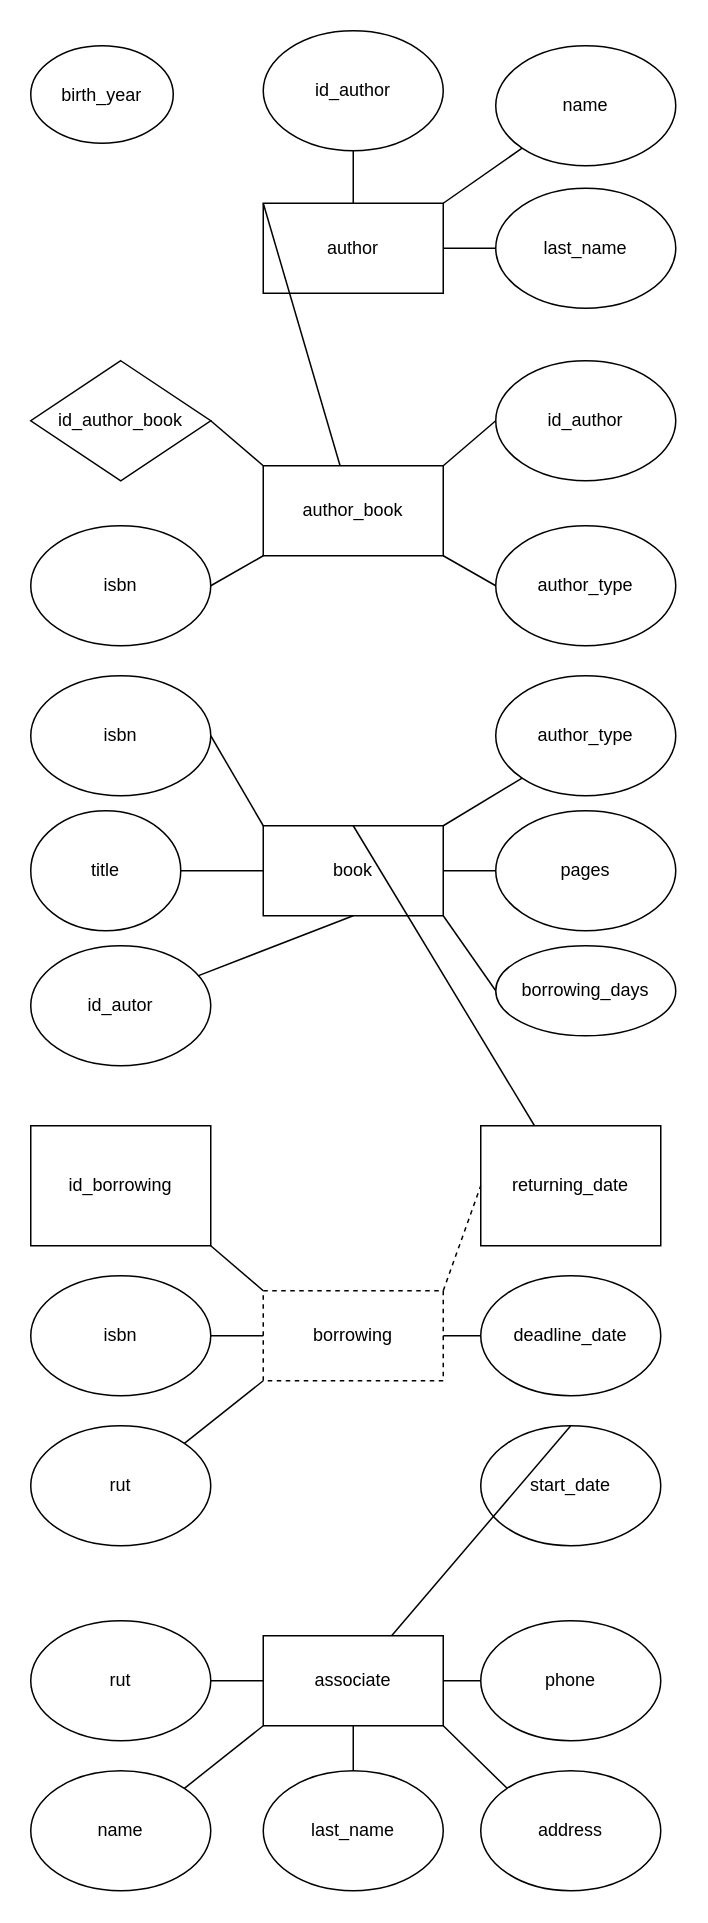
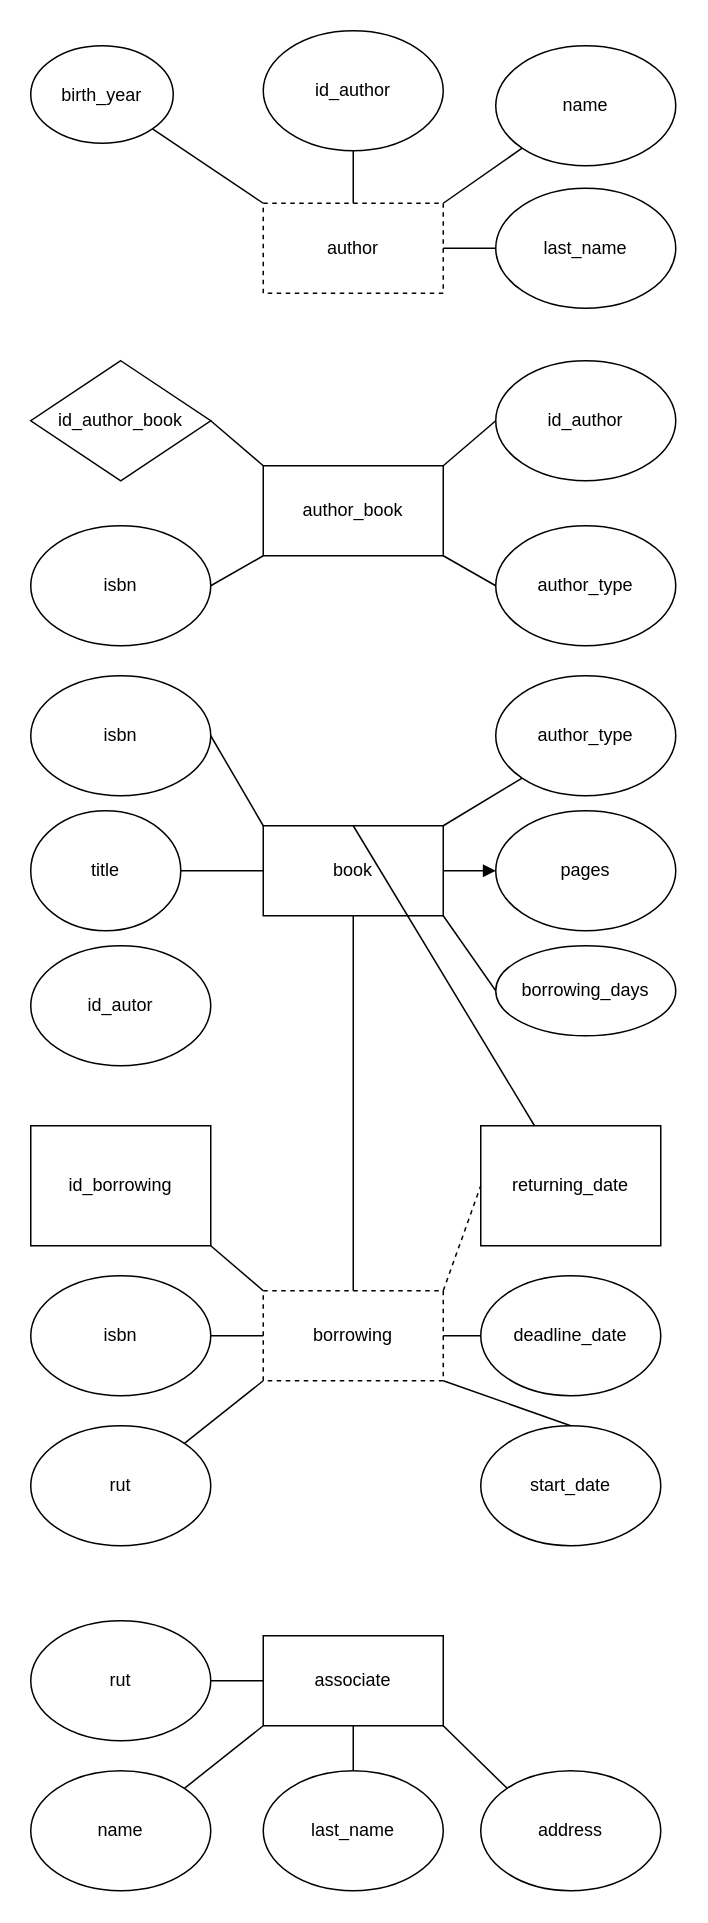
(353, 248) -> (353, 248)
(302, 334) -> (208, 166)
(487, 871) -> (482, 871)
(276, 946) -> (353, 1103)
(481, 1531) -> (507, 1403)
(461, 1681) -> none
(571, 1681) -> none
